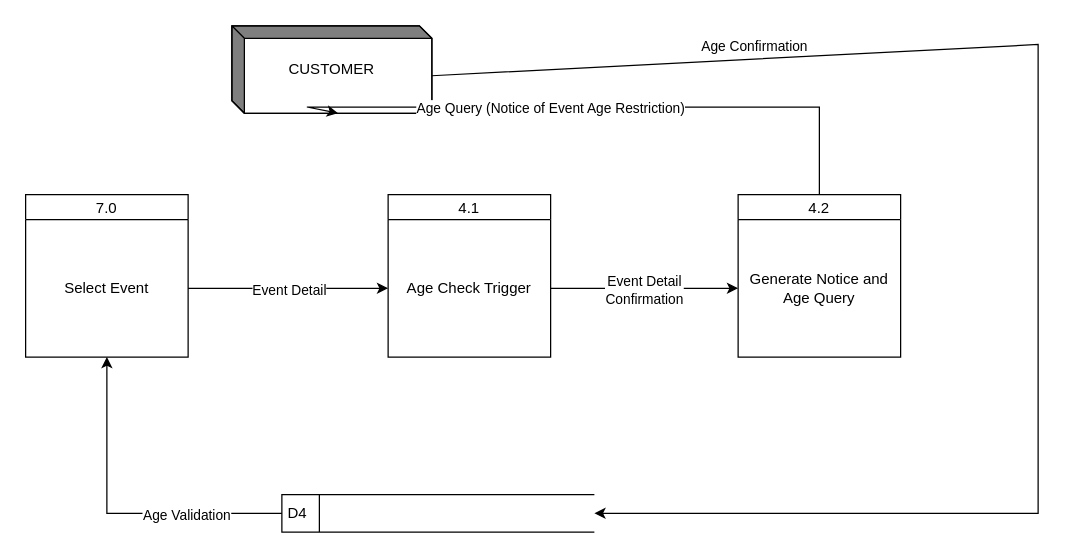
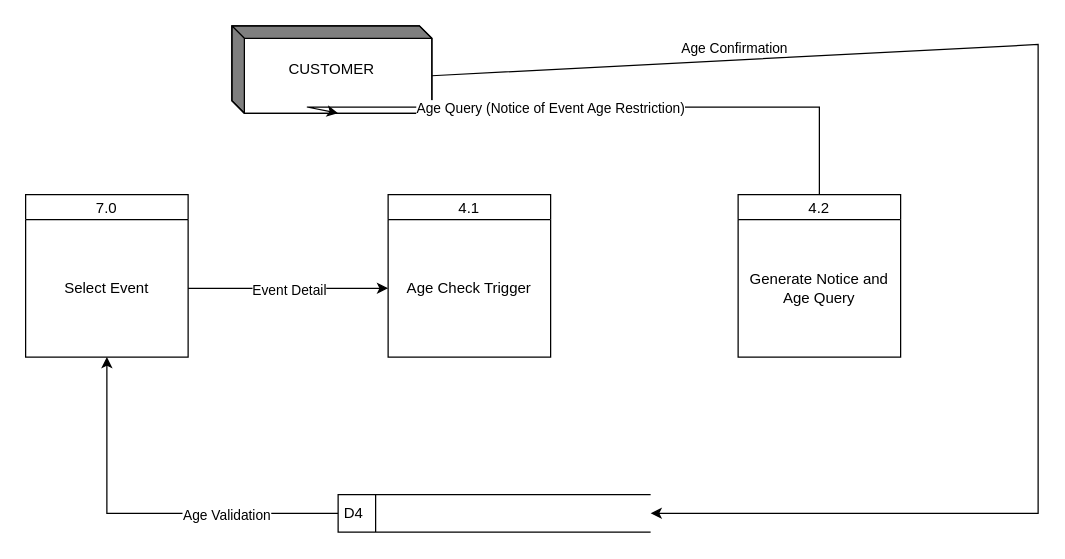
(578, 288) -> none
(438, 513) -> (494, 513)
